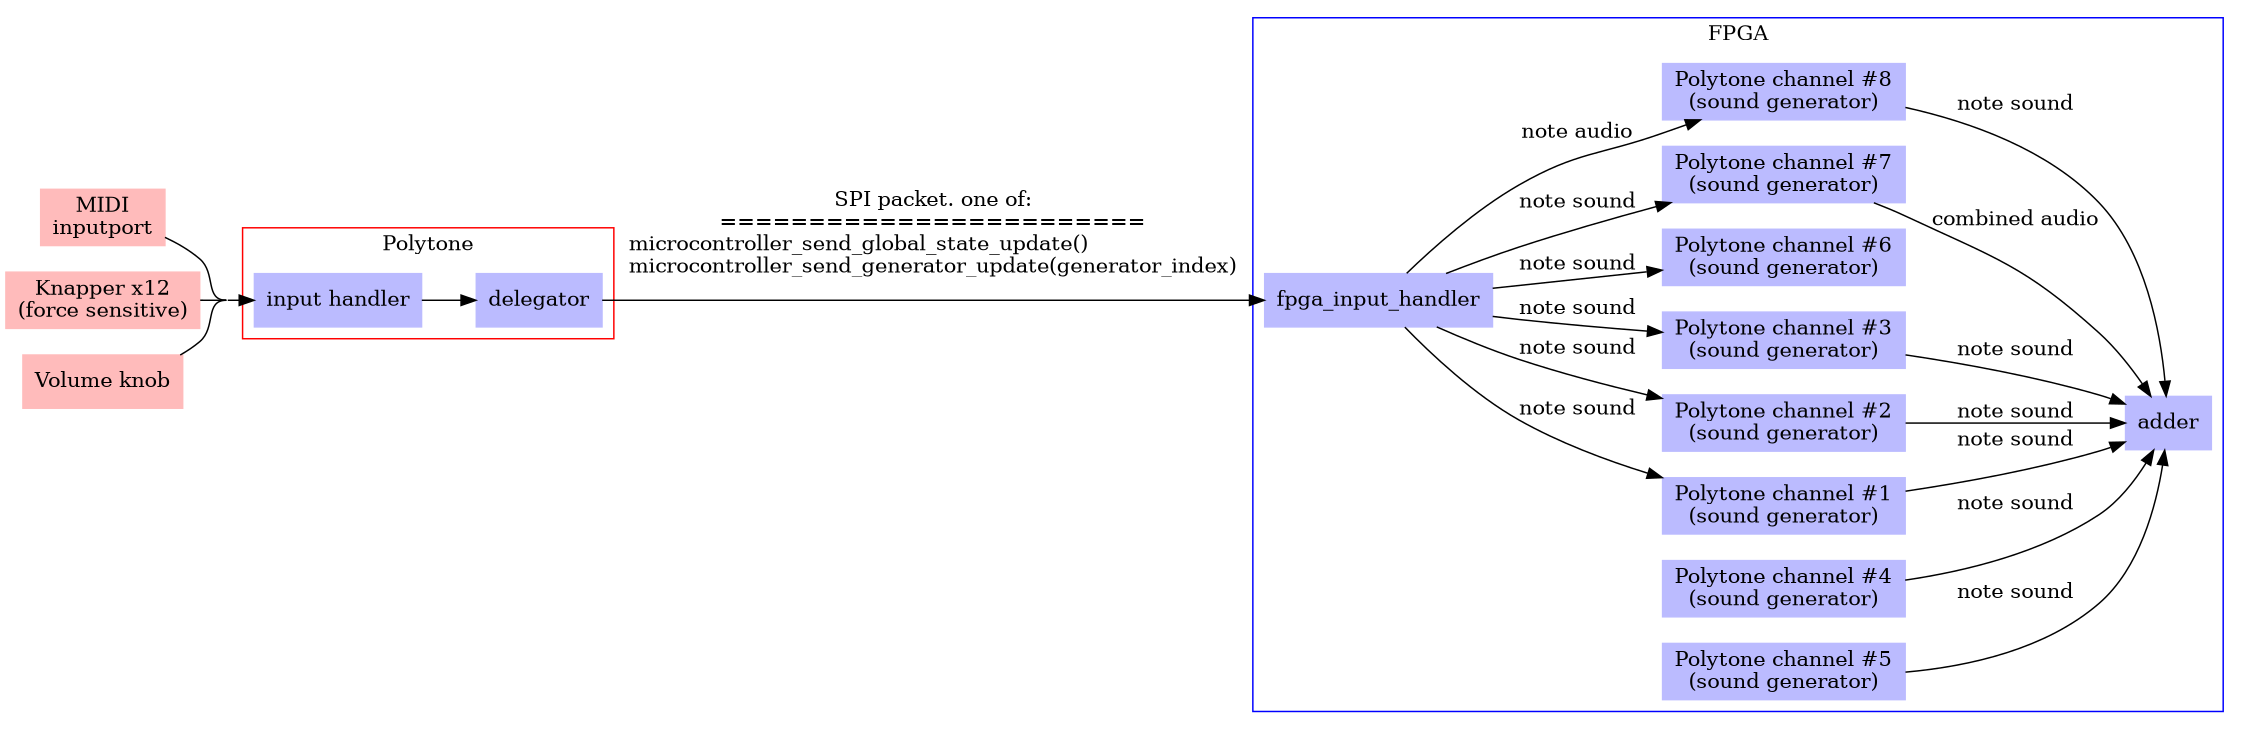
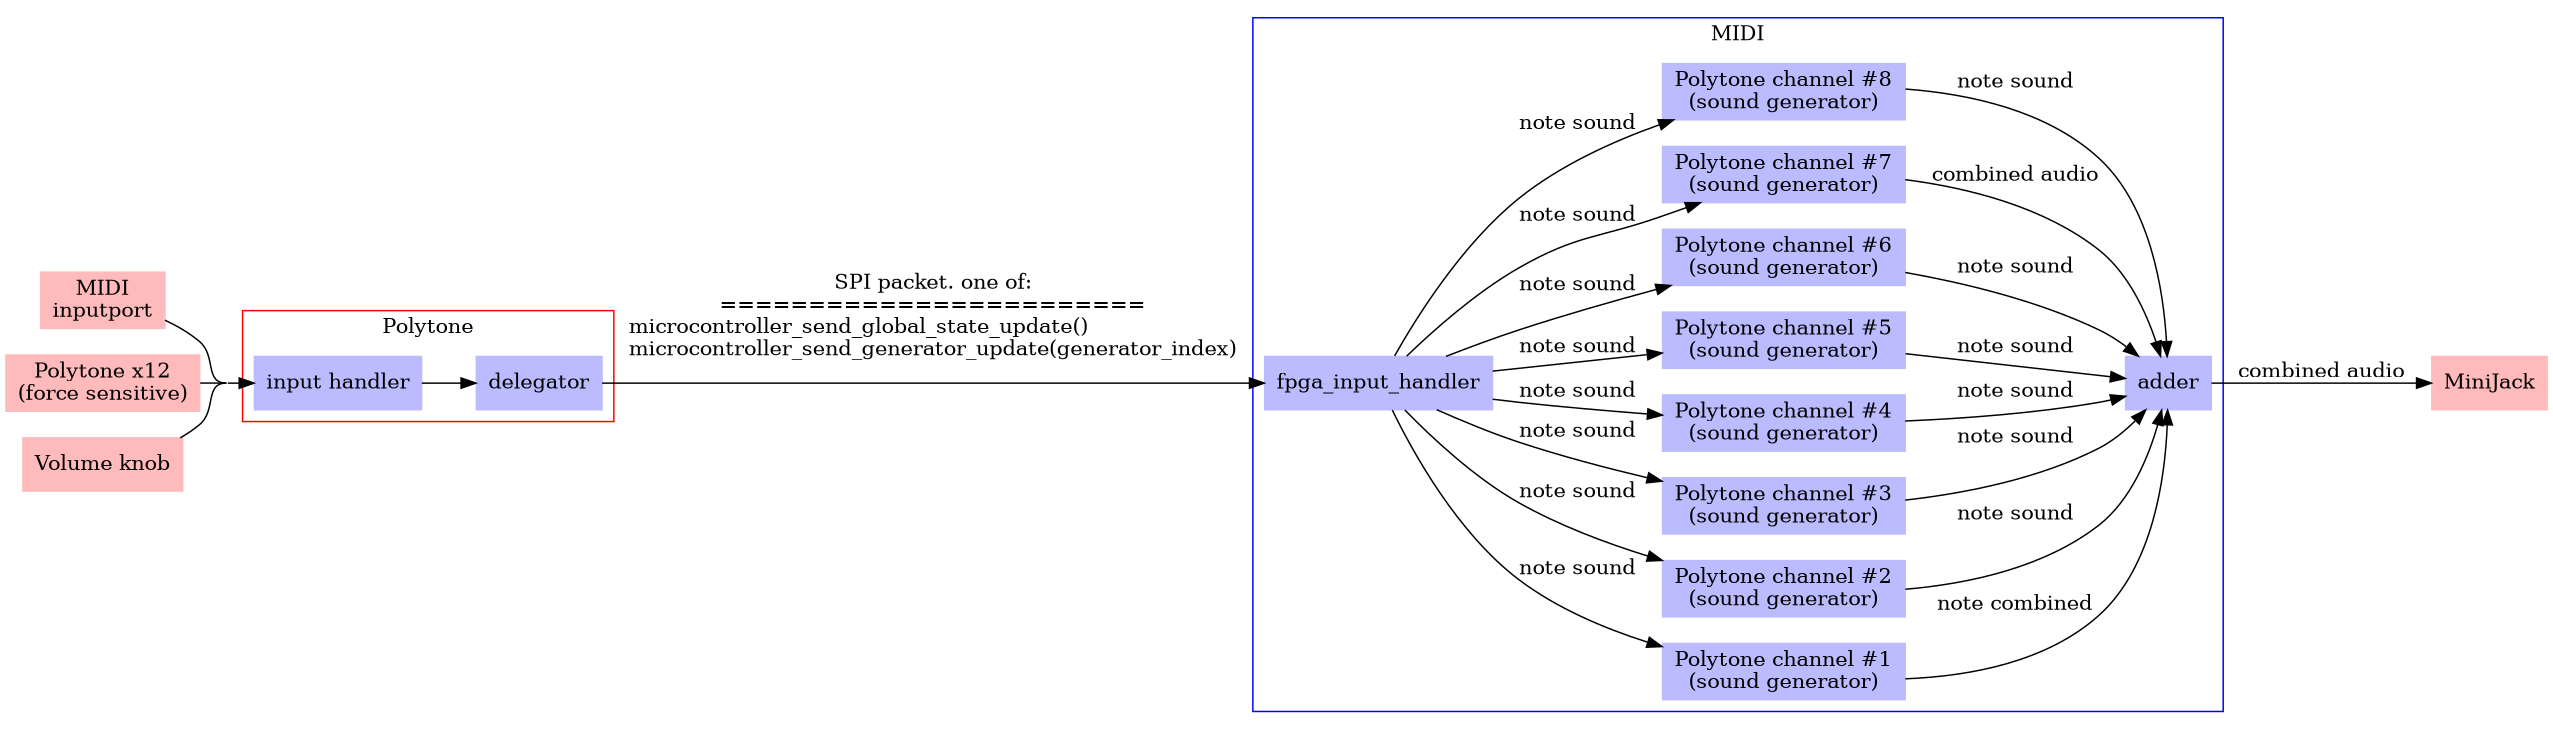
(1738, 35) -> (1738, 35)
(1578, 132) -> (1578, 124)
(103, 300) -> (103, 383)
none -> (2019, 300)
none -> (1570, 363)
none -> (2489, 383)
none -> (1570, 407)
(2015, 440) -> (2015, 604)
